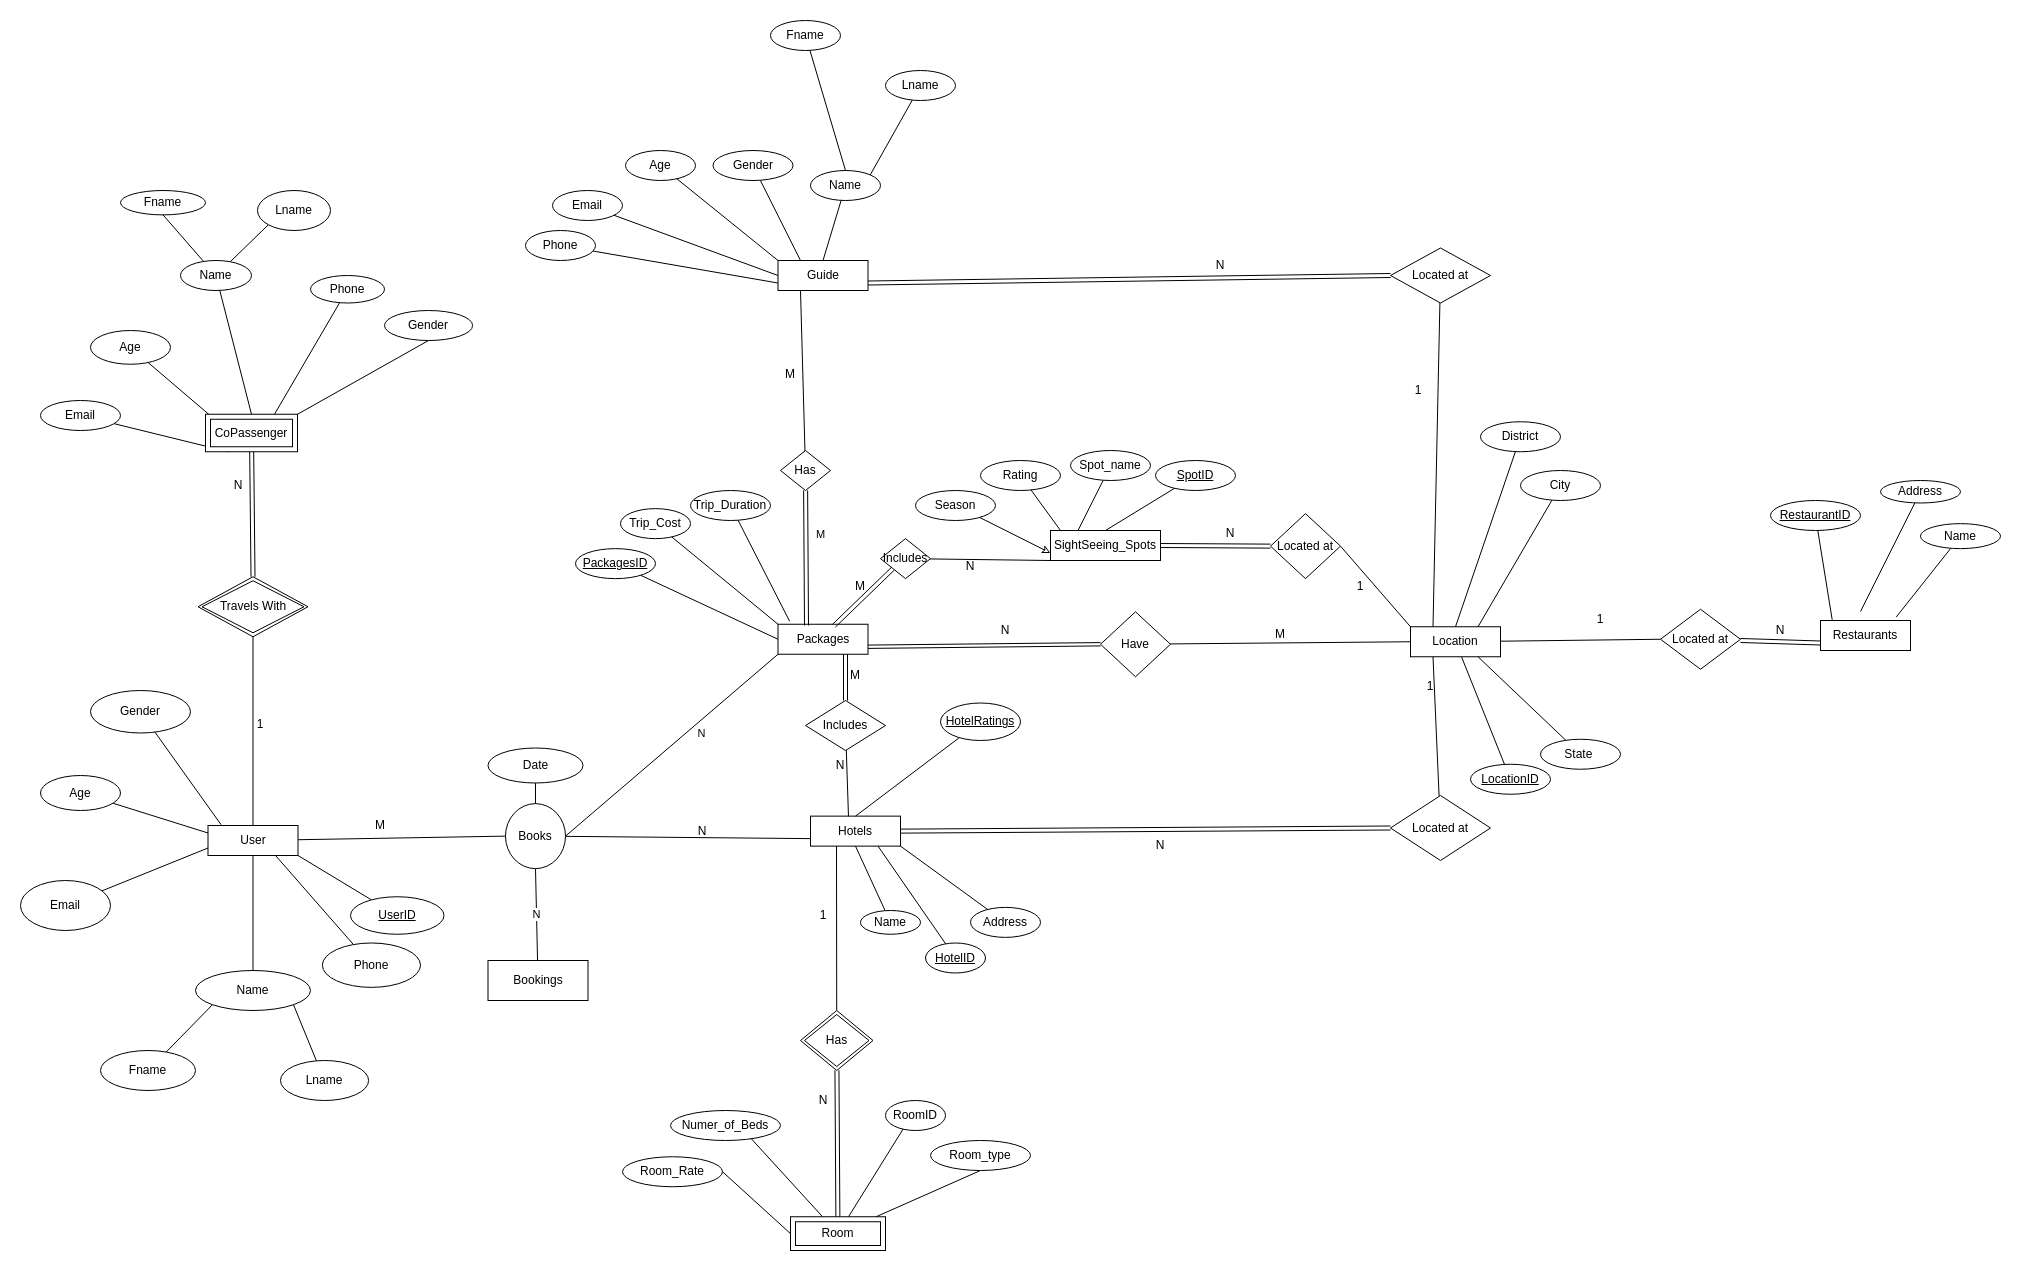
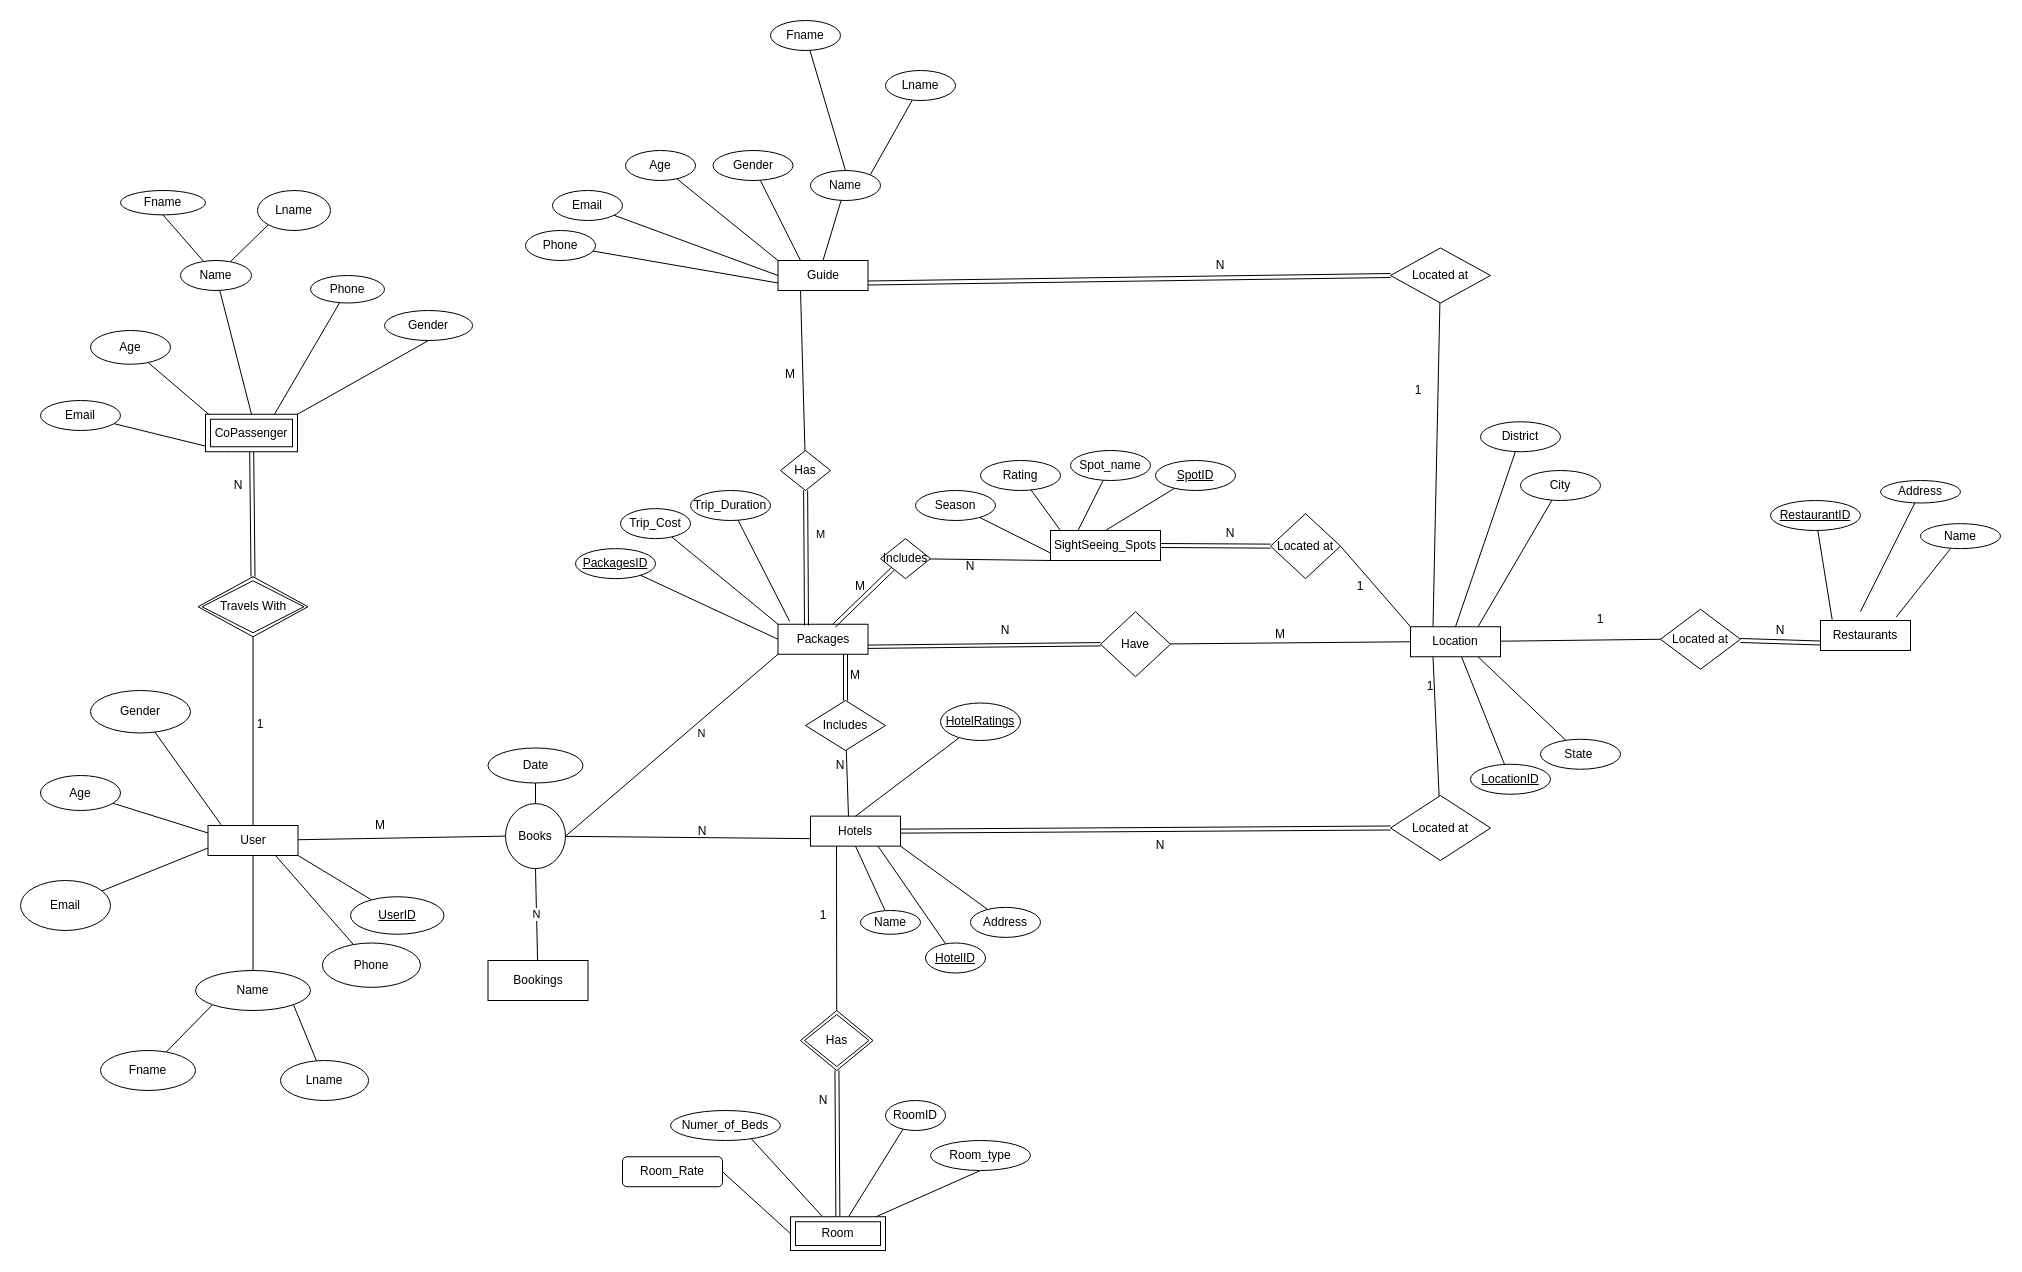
(1043, 549) -> (1046, 551)
(673, 1172) -> (673, 1172)
